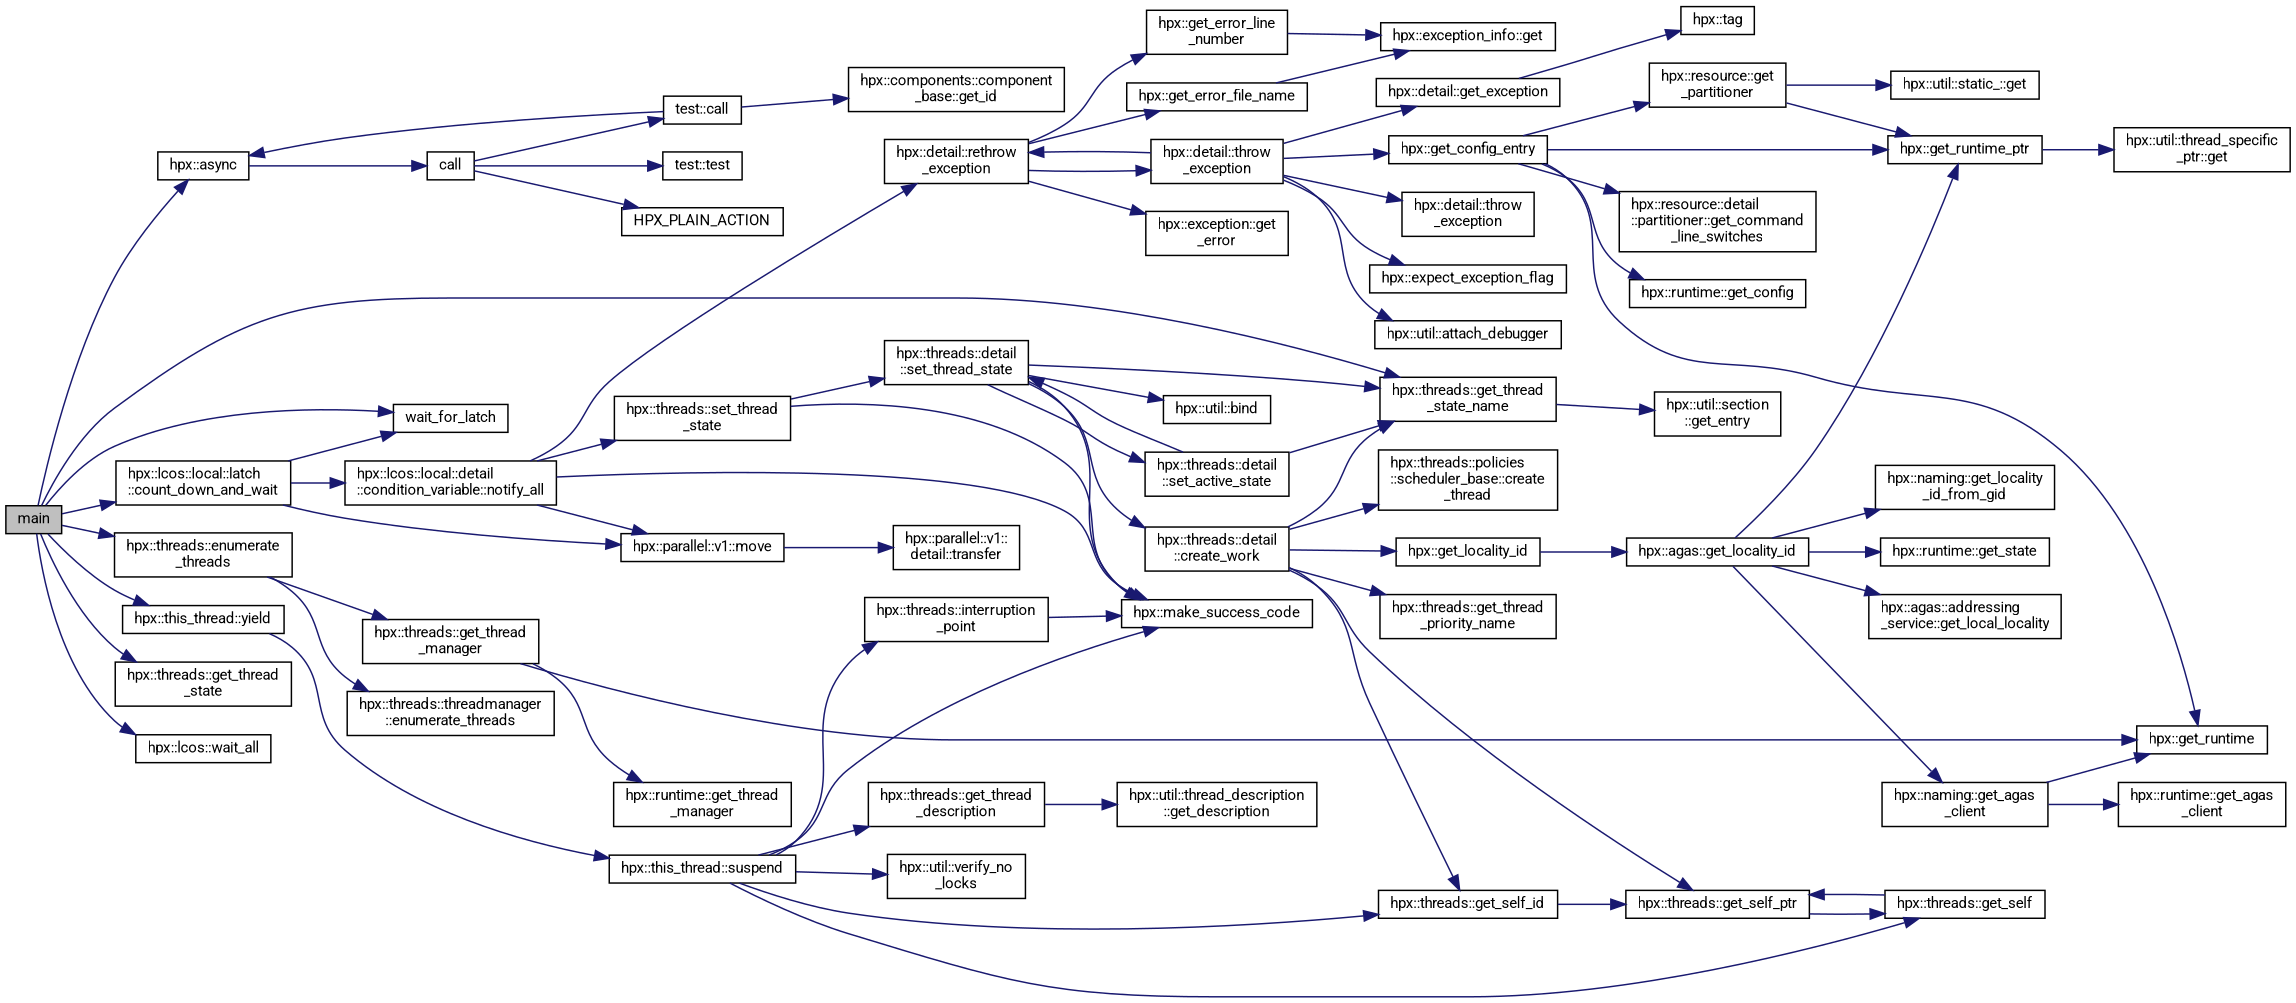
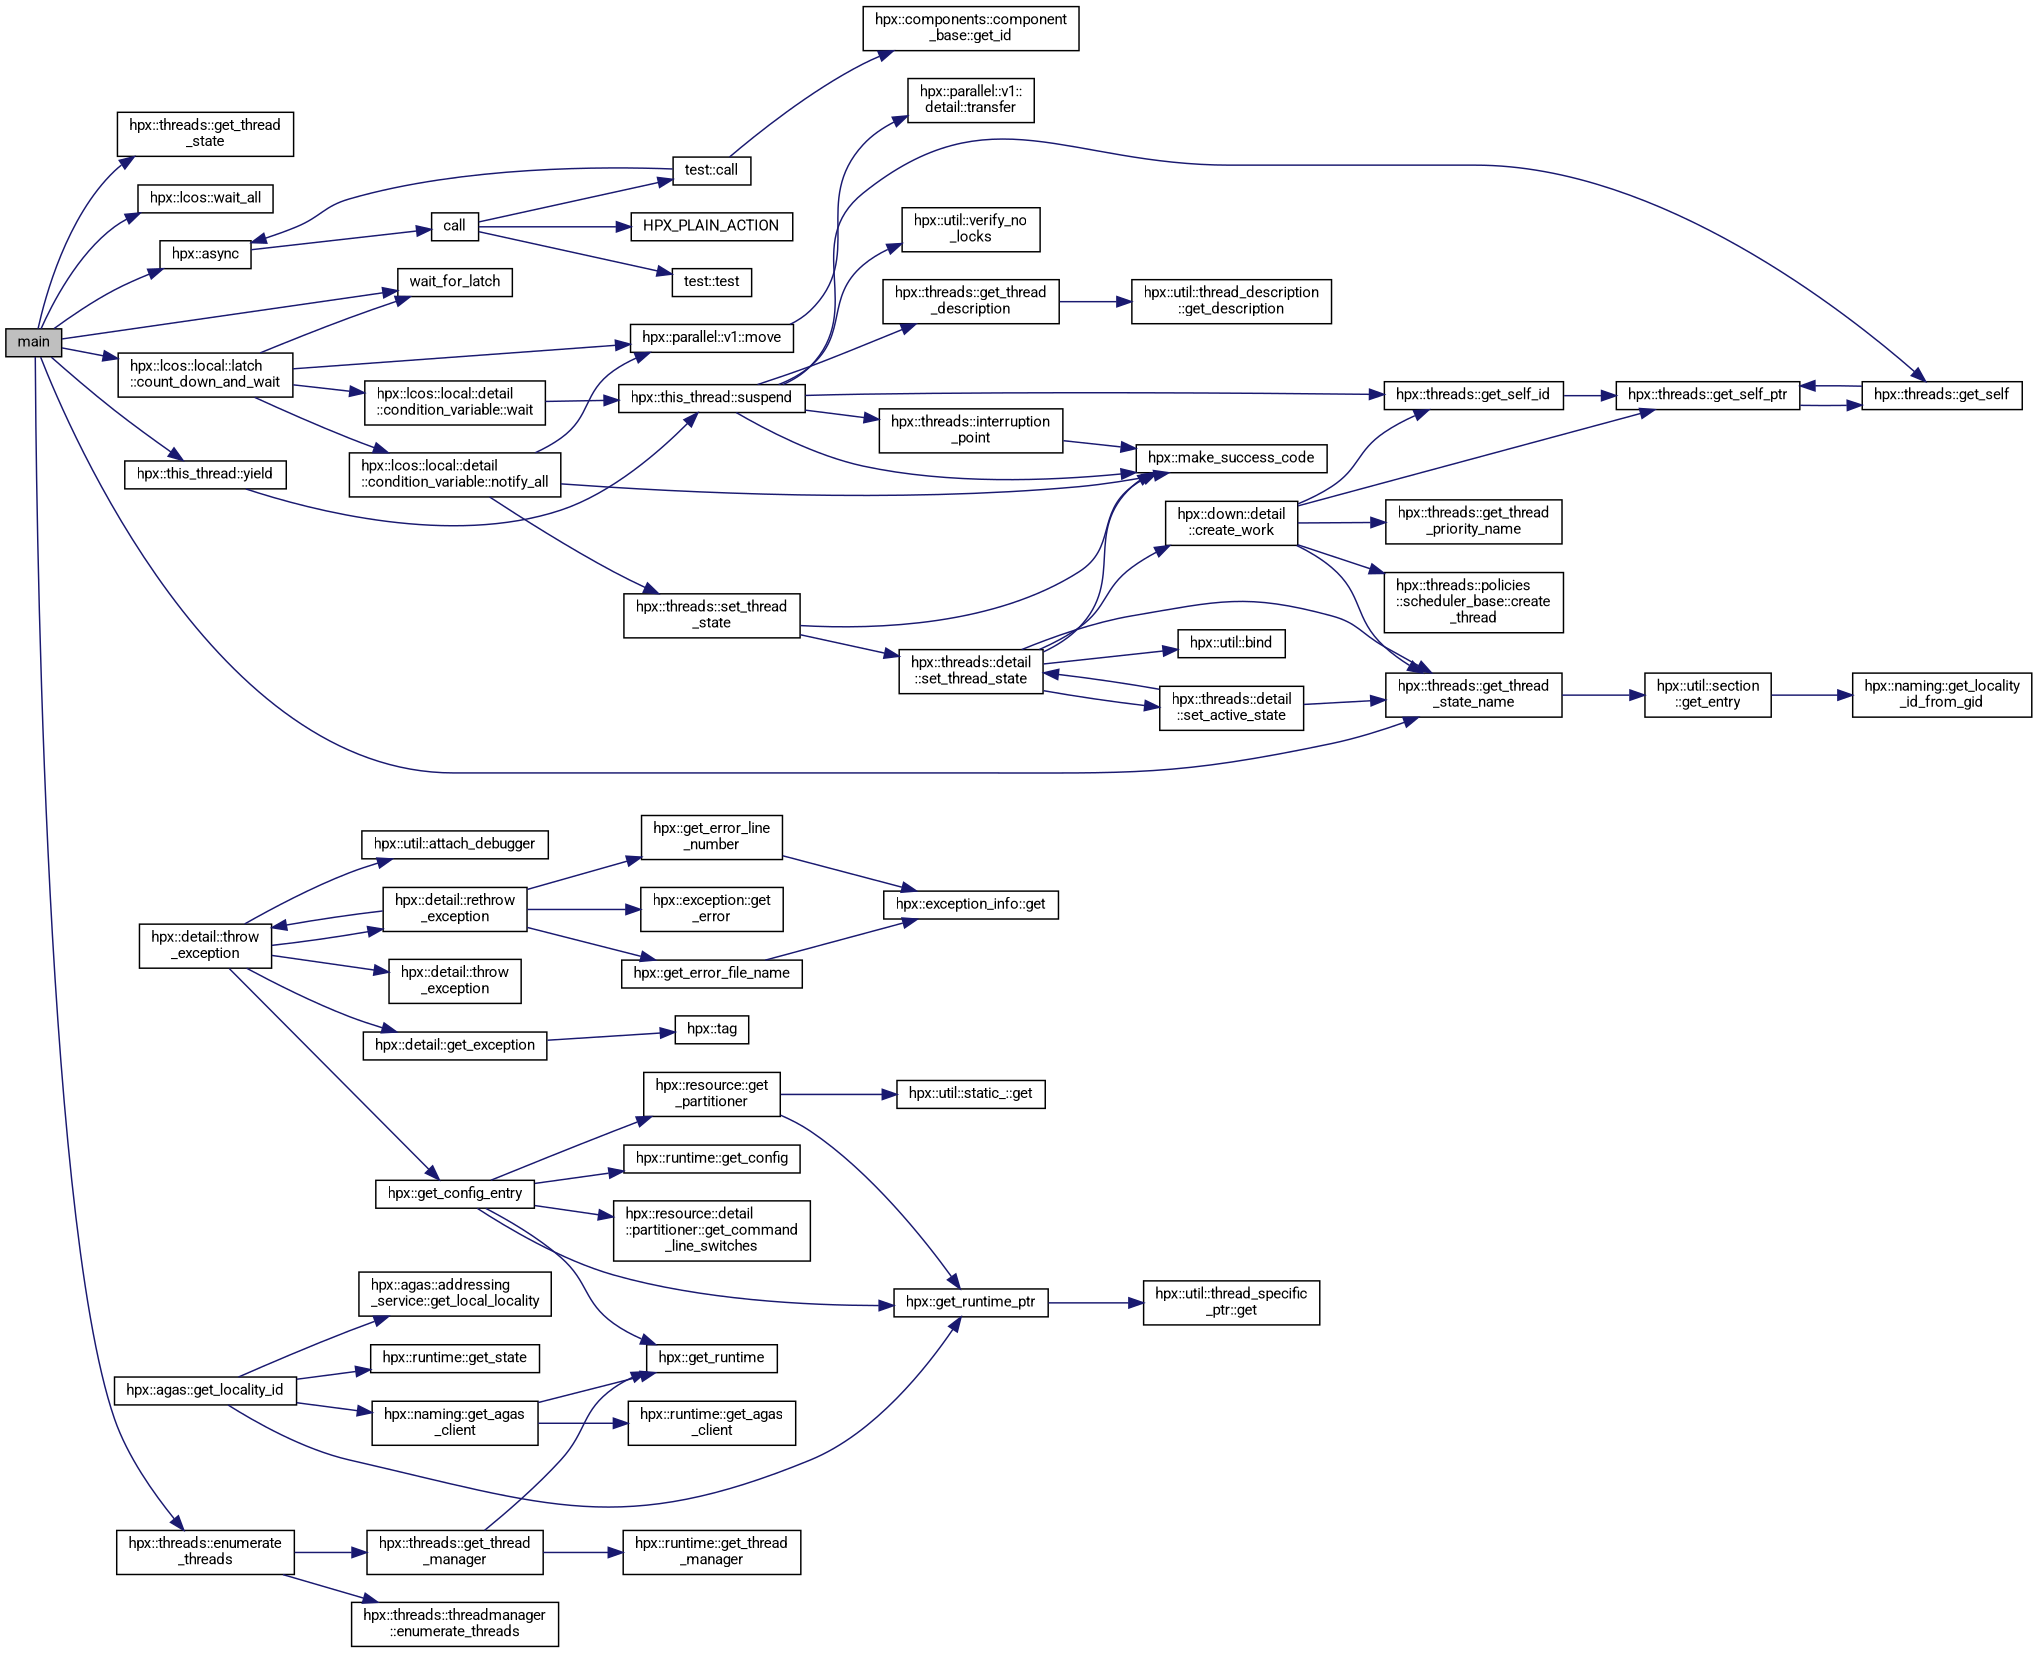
(1468, 279) -> none
(706, 313) -> none
none -> (455, 403)
(1819, 526) -> (1805, 695)
(1217, 549) -> (1232, 523)
(1468, 552) -> none
